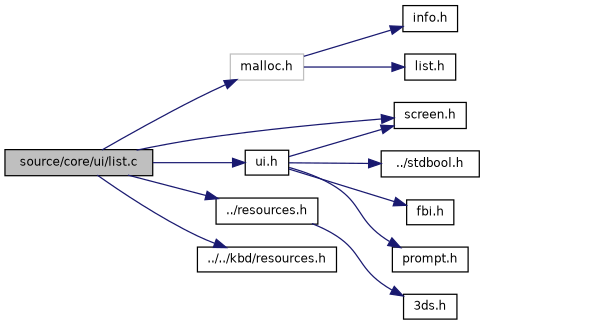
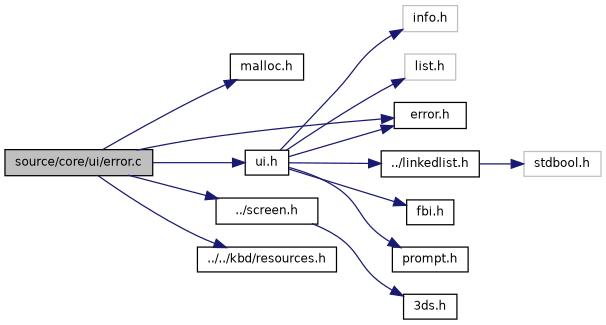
(430, 19) -> (430, 19)
(347, 43) -> (335, 92)
(267, 67) -> (267, 67)
(348, 67) -> (341, 115)
(430, 67) -> (430, 67)
(430, 115) -> (430, 115)
(79, 163) -> (79, 163)
(430, 164) -> (430, 164)
none -> (562, 164)
(267, 211) -> (267, 211)
